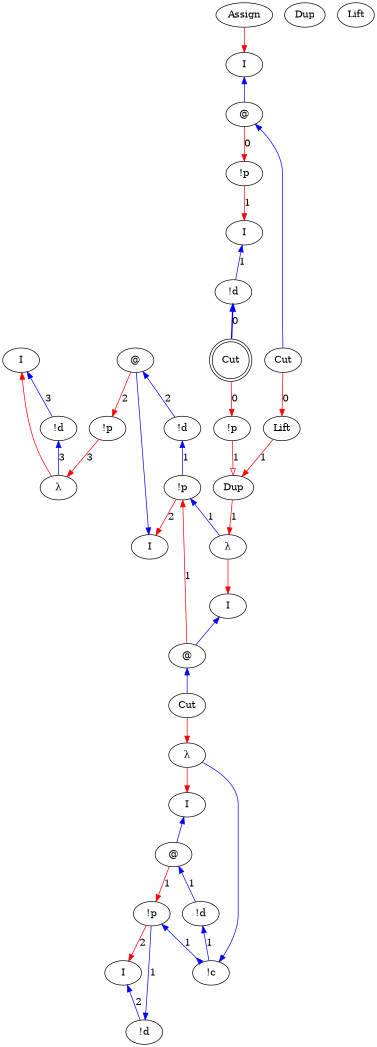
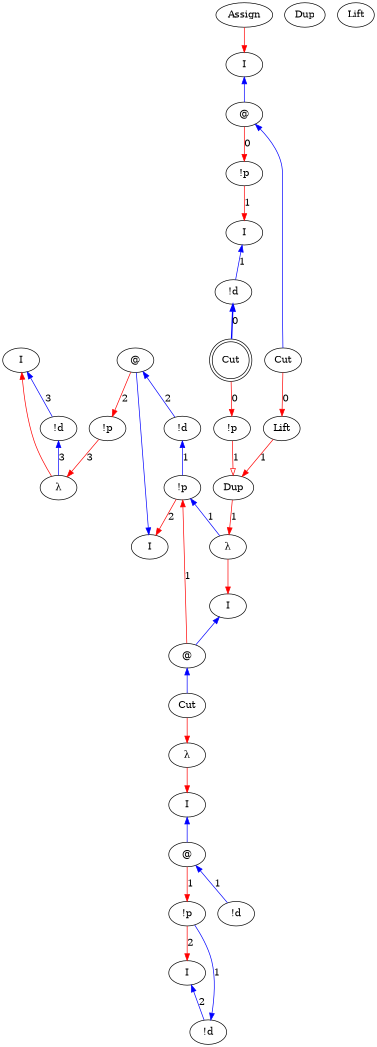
(211, 973) -> none
